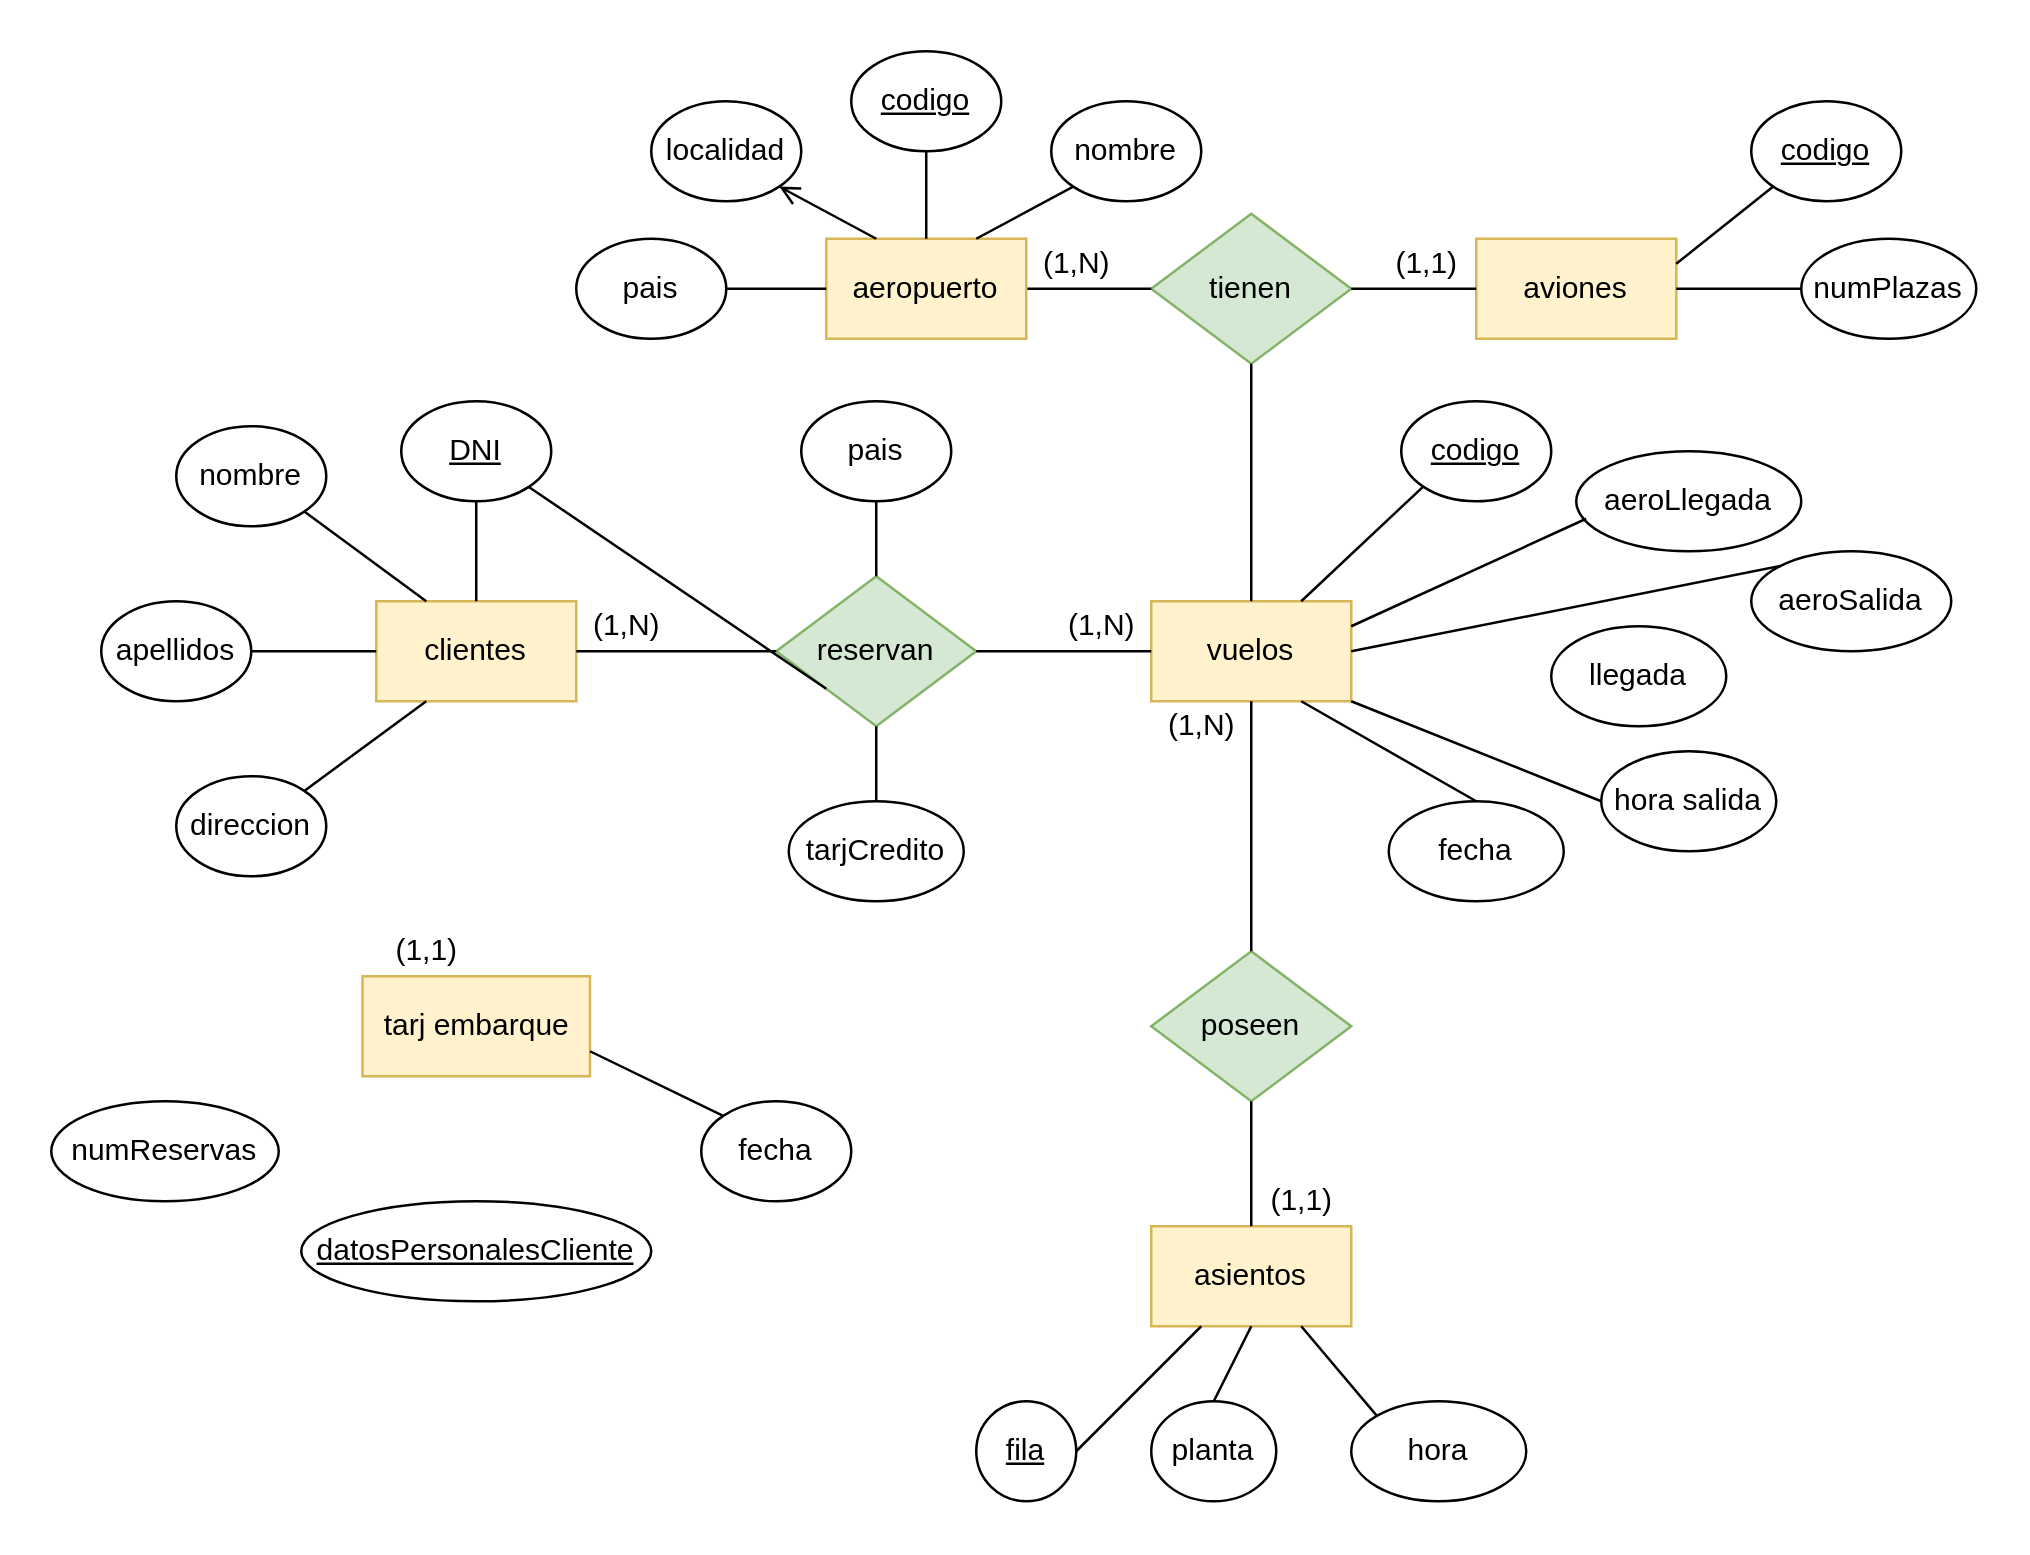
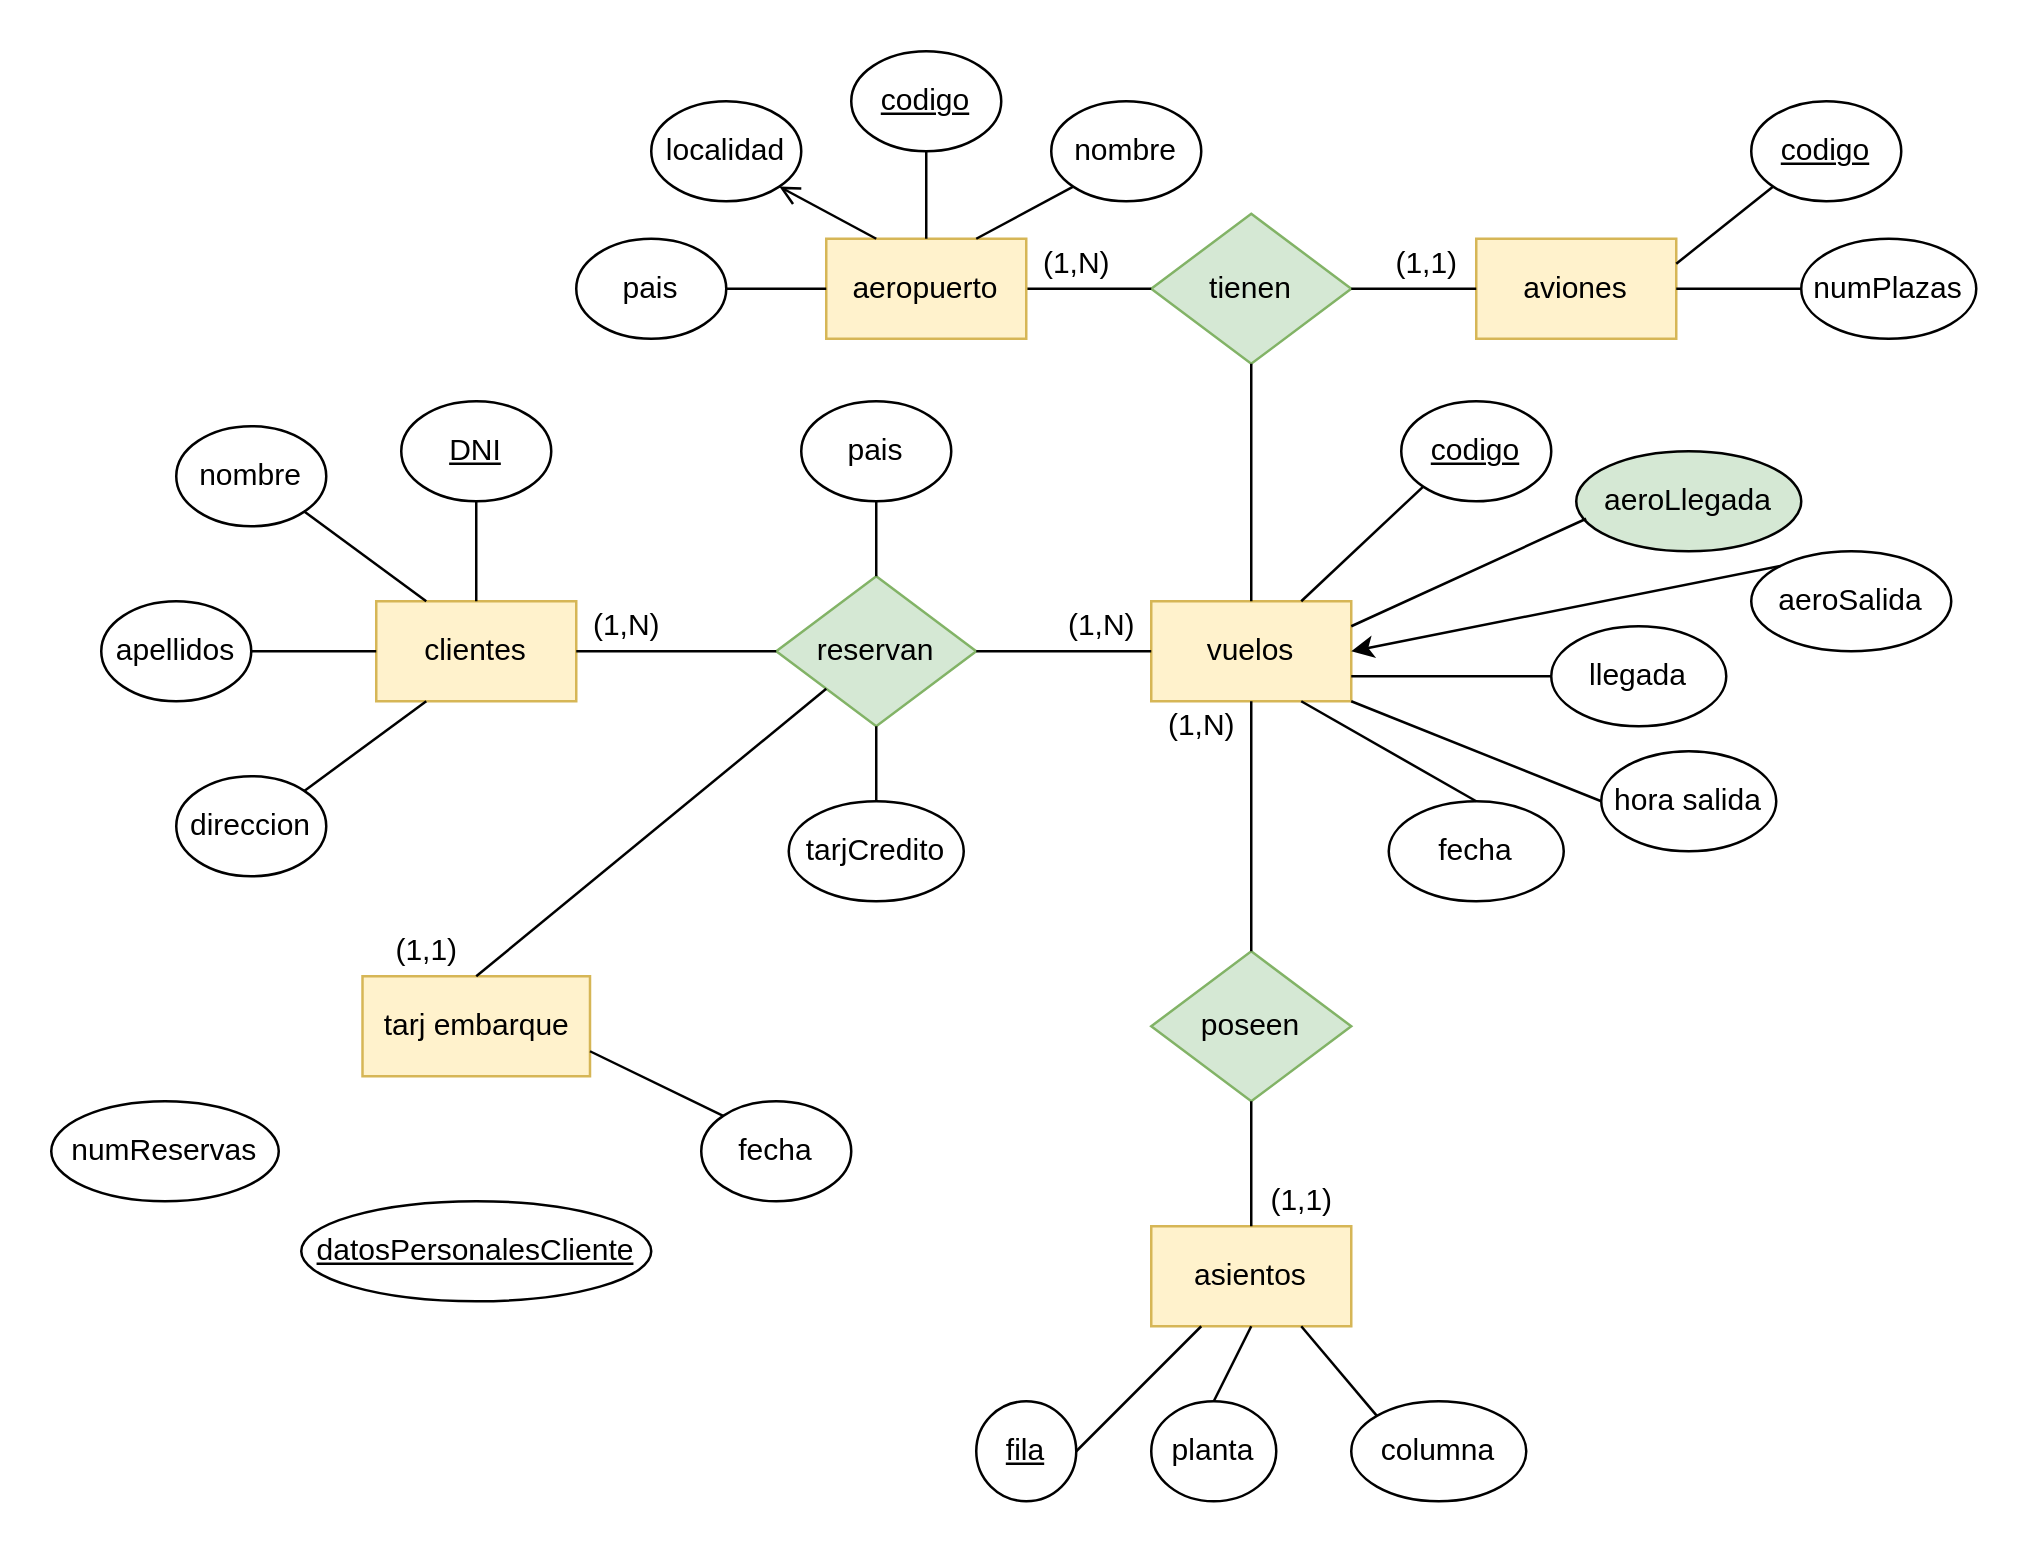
(1689, 501) -> (1689, 501)
(646, 567) -> (651, 833)
(1361, 649) -> (1369, 648)
none -> (1451, 676)
(1439, 1451) -> (1439, 1451)
